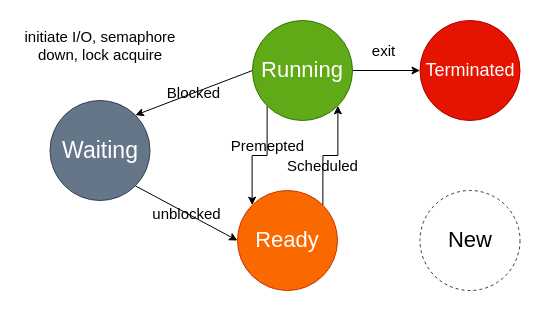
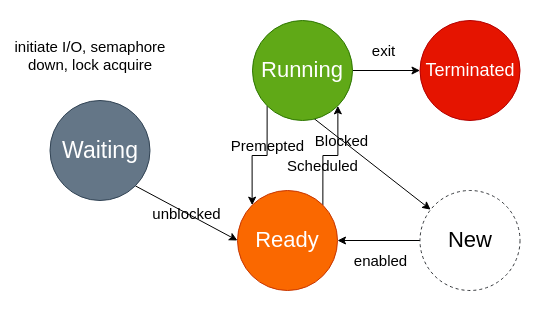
(100, 46) -> (90, 56)
(197, 92) -> (369, 161)
none -> (382, 241)
